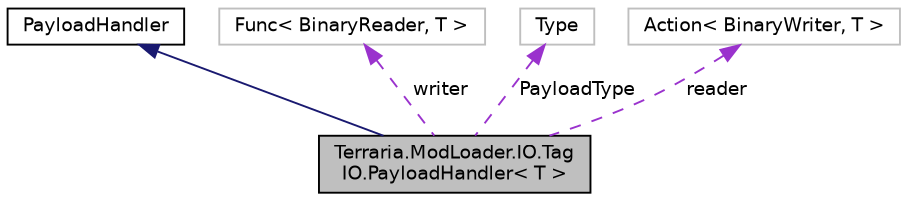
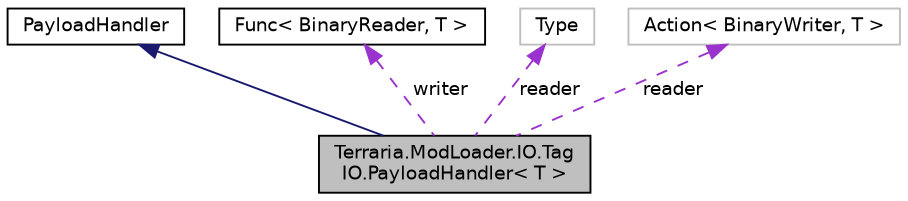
(352, 27) -> (352, 27)
(574, 90) -> (547, 90)
